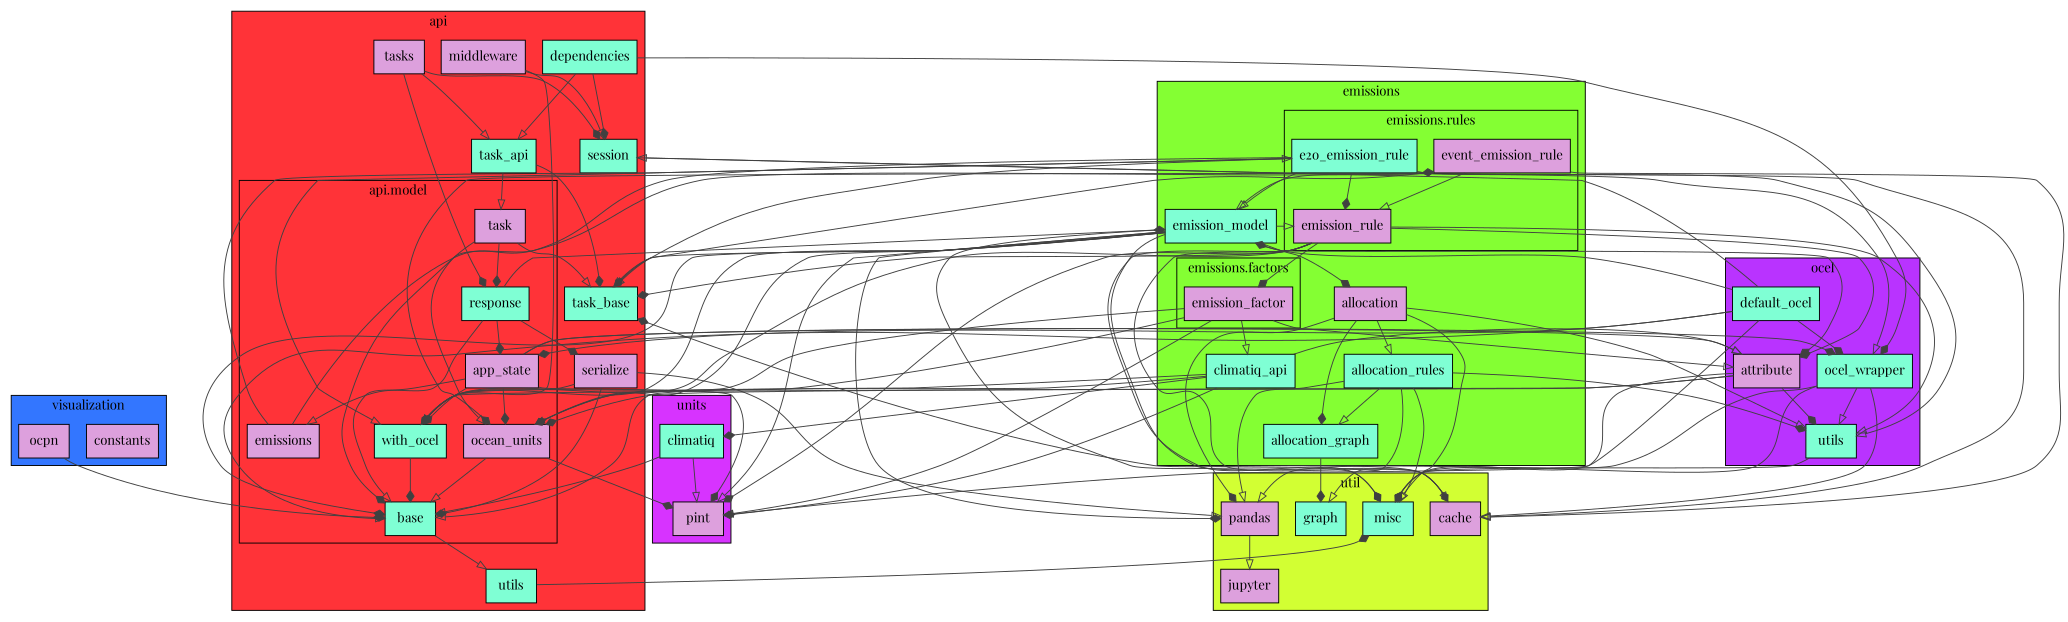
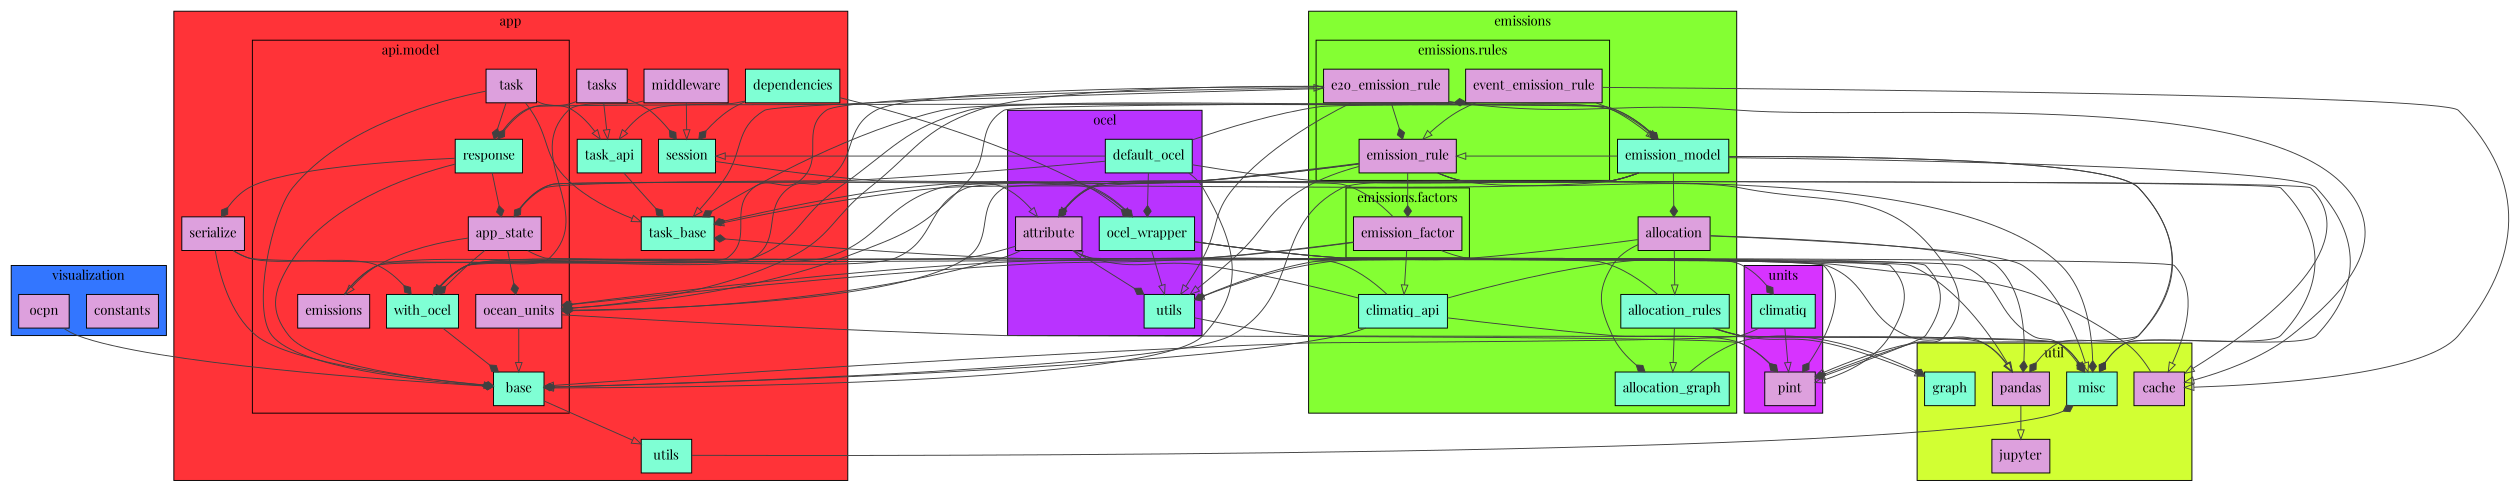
(438, 22) -> (511, 22)
(1354, 156) -> (1386, 86)
(502, 186) -> (577, 113)
(1183, 459) -> none
